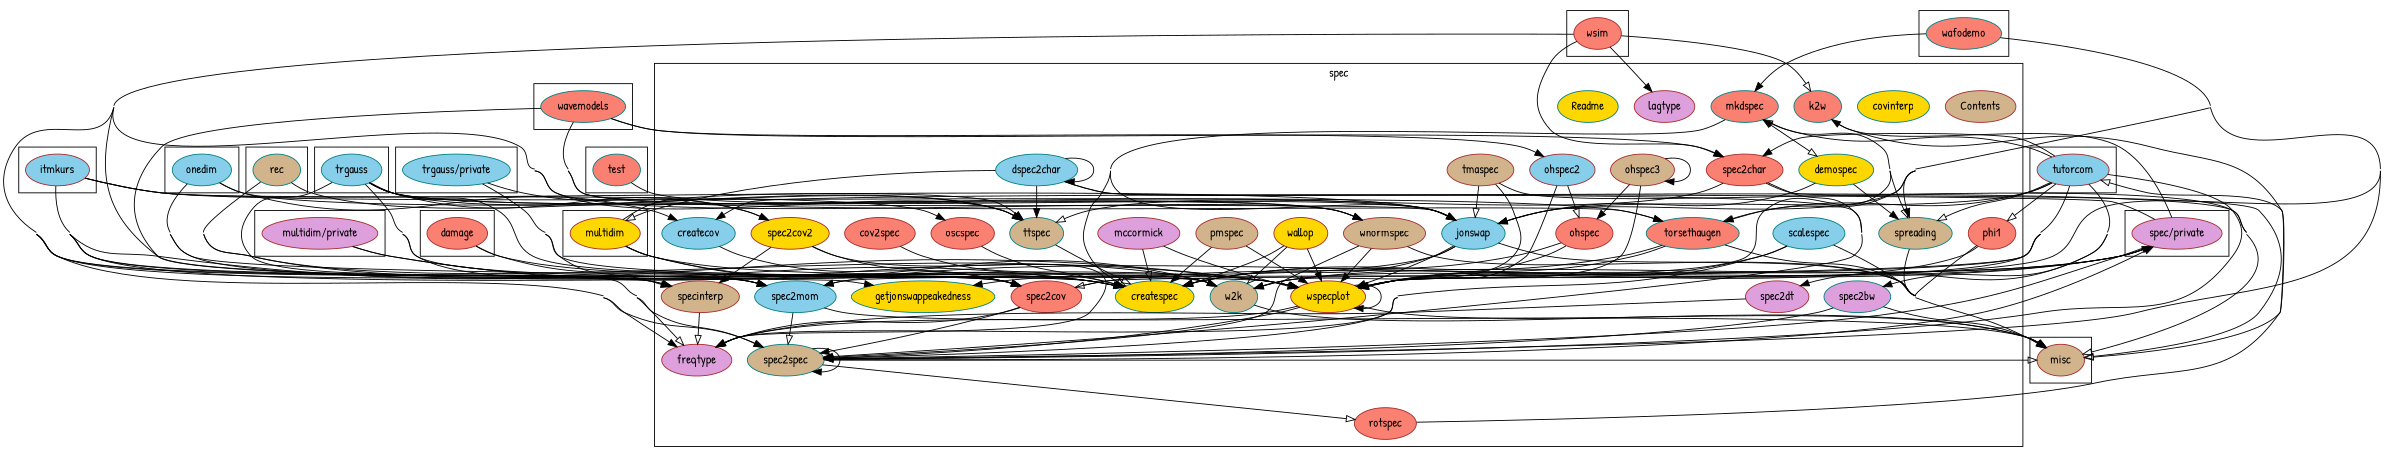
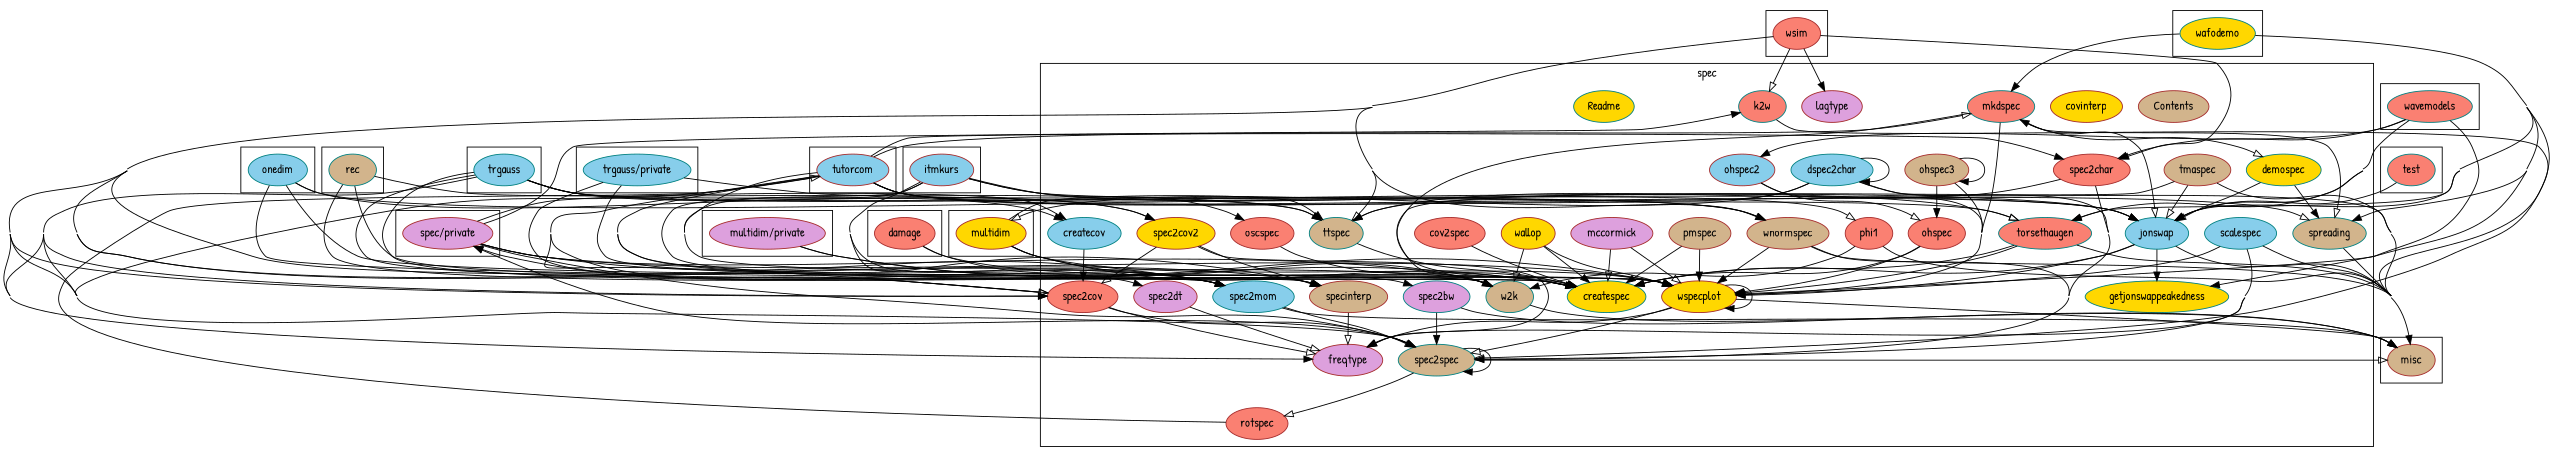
(1964, 33) -> (2218, 33)
(1893, 107) -> (2086, 107)
(2234, 205) -> none
